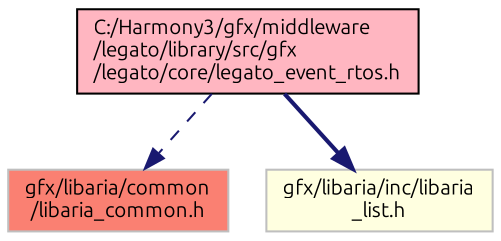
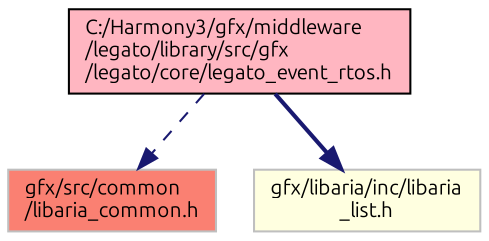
(118, 201) -> (112, 201)
